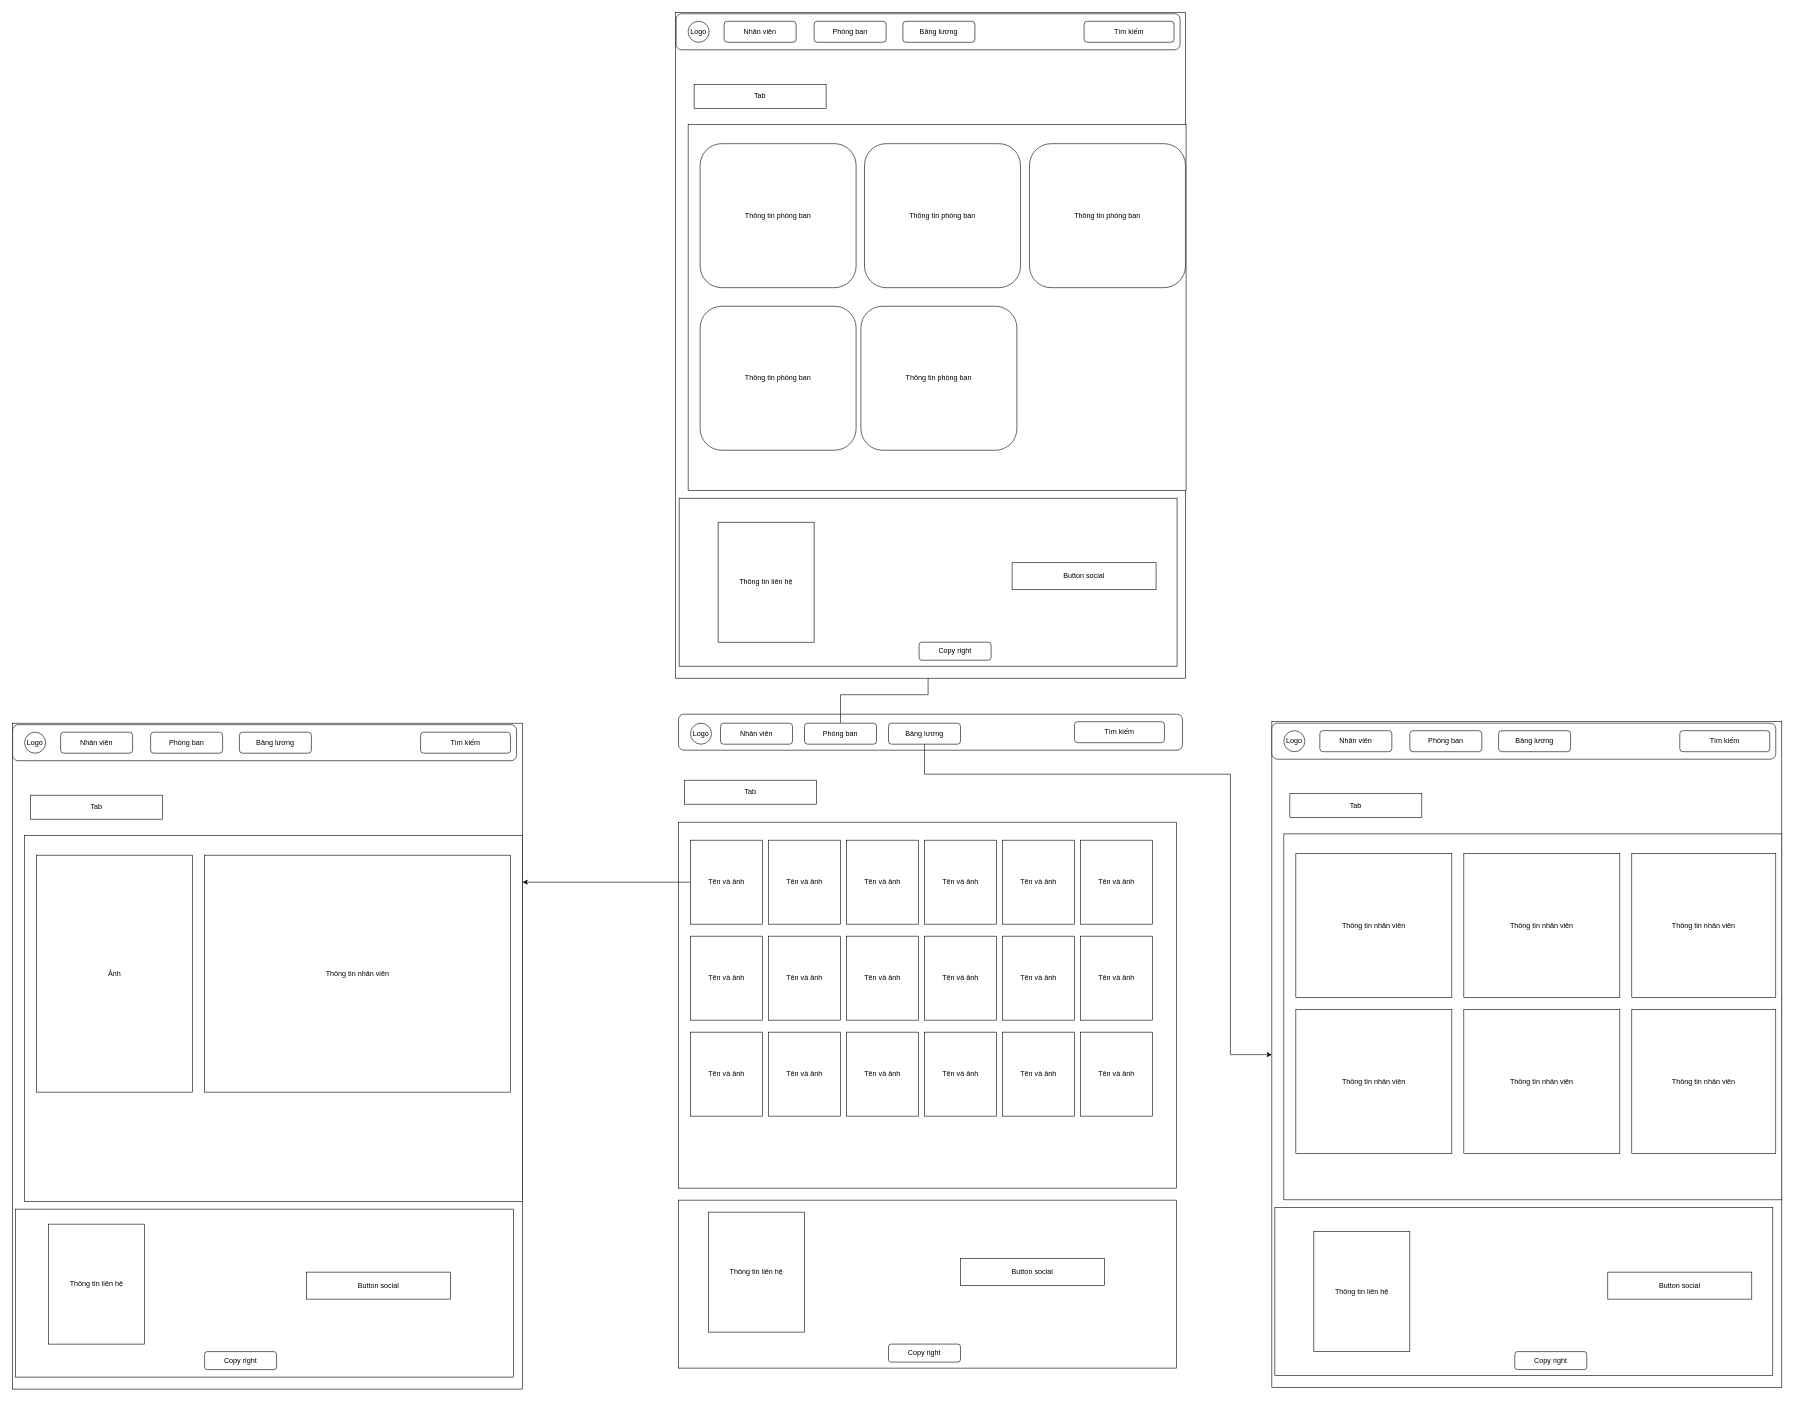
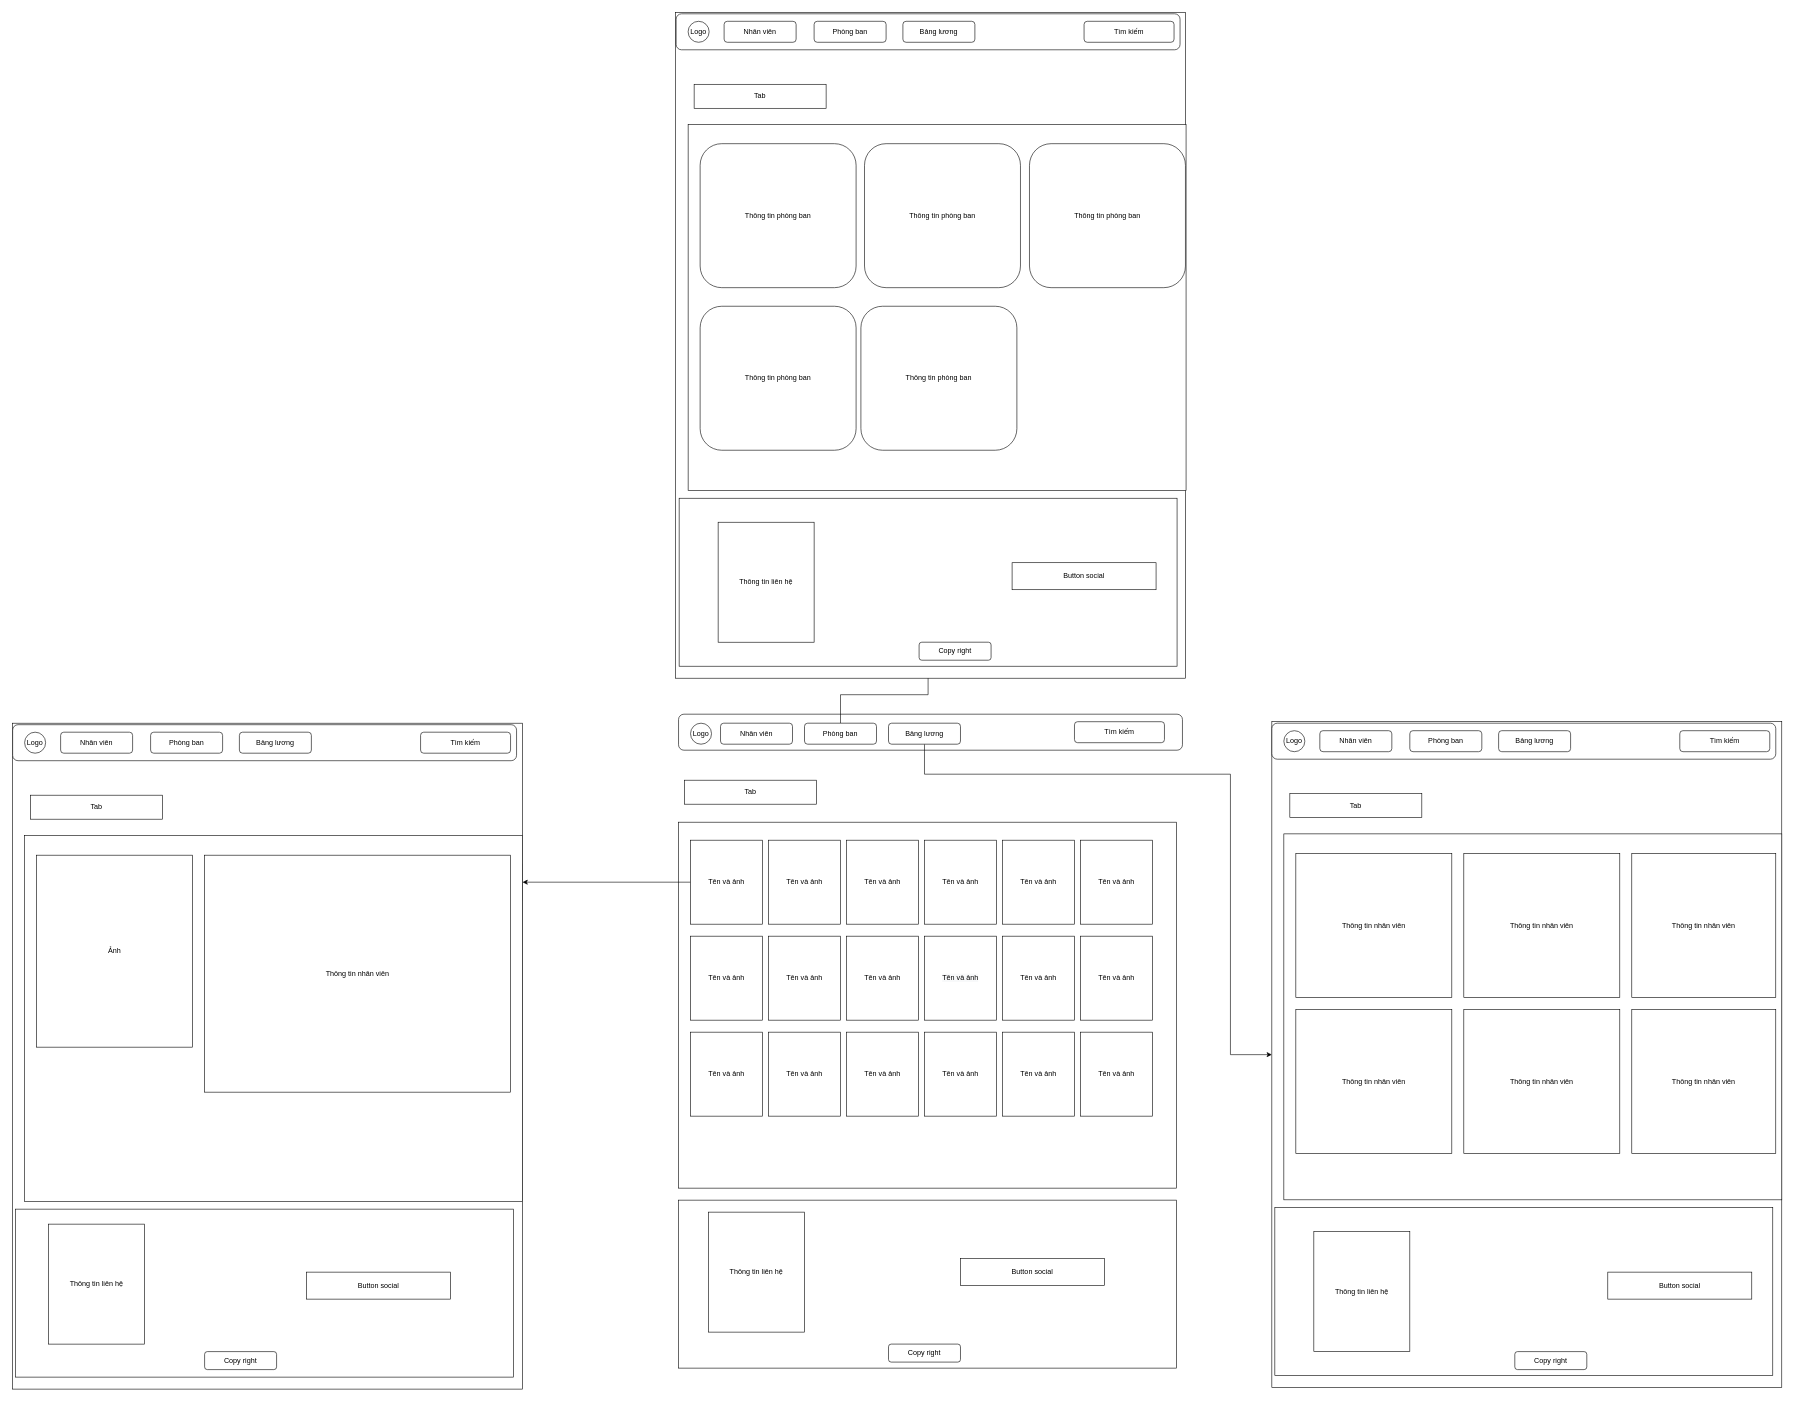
(114, 974) -> (114, 951)
